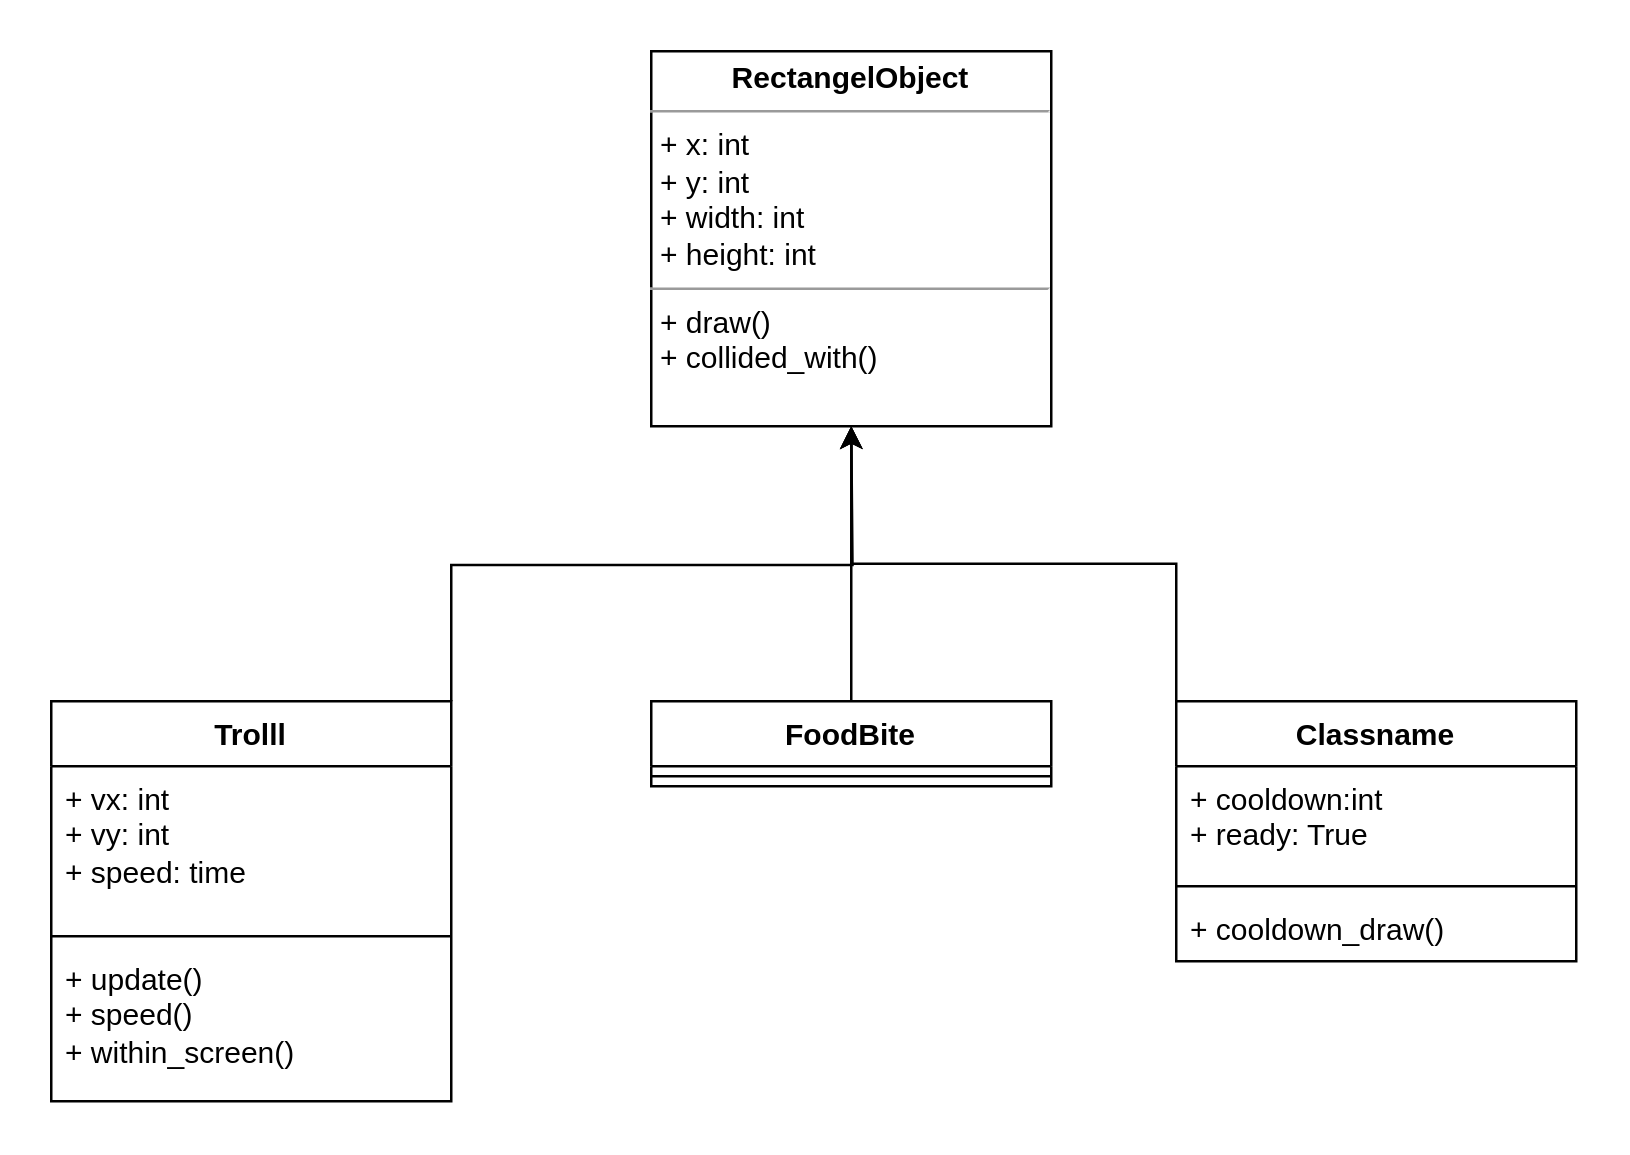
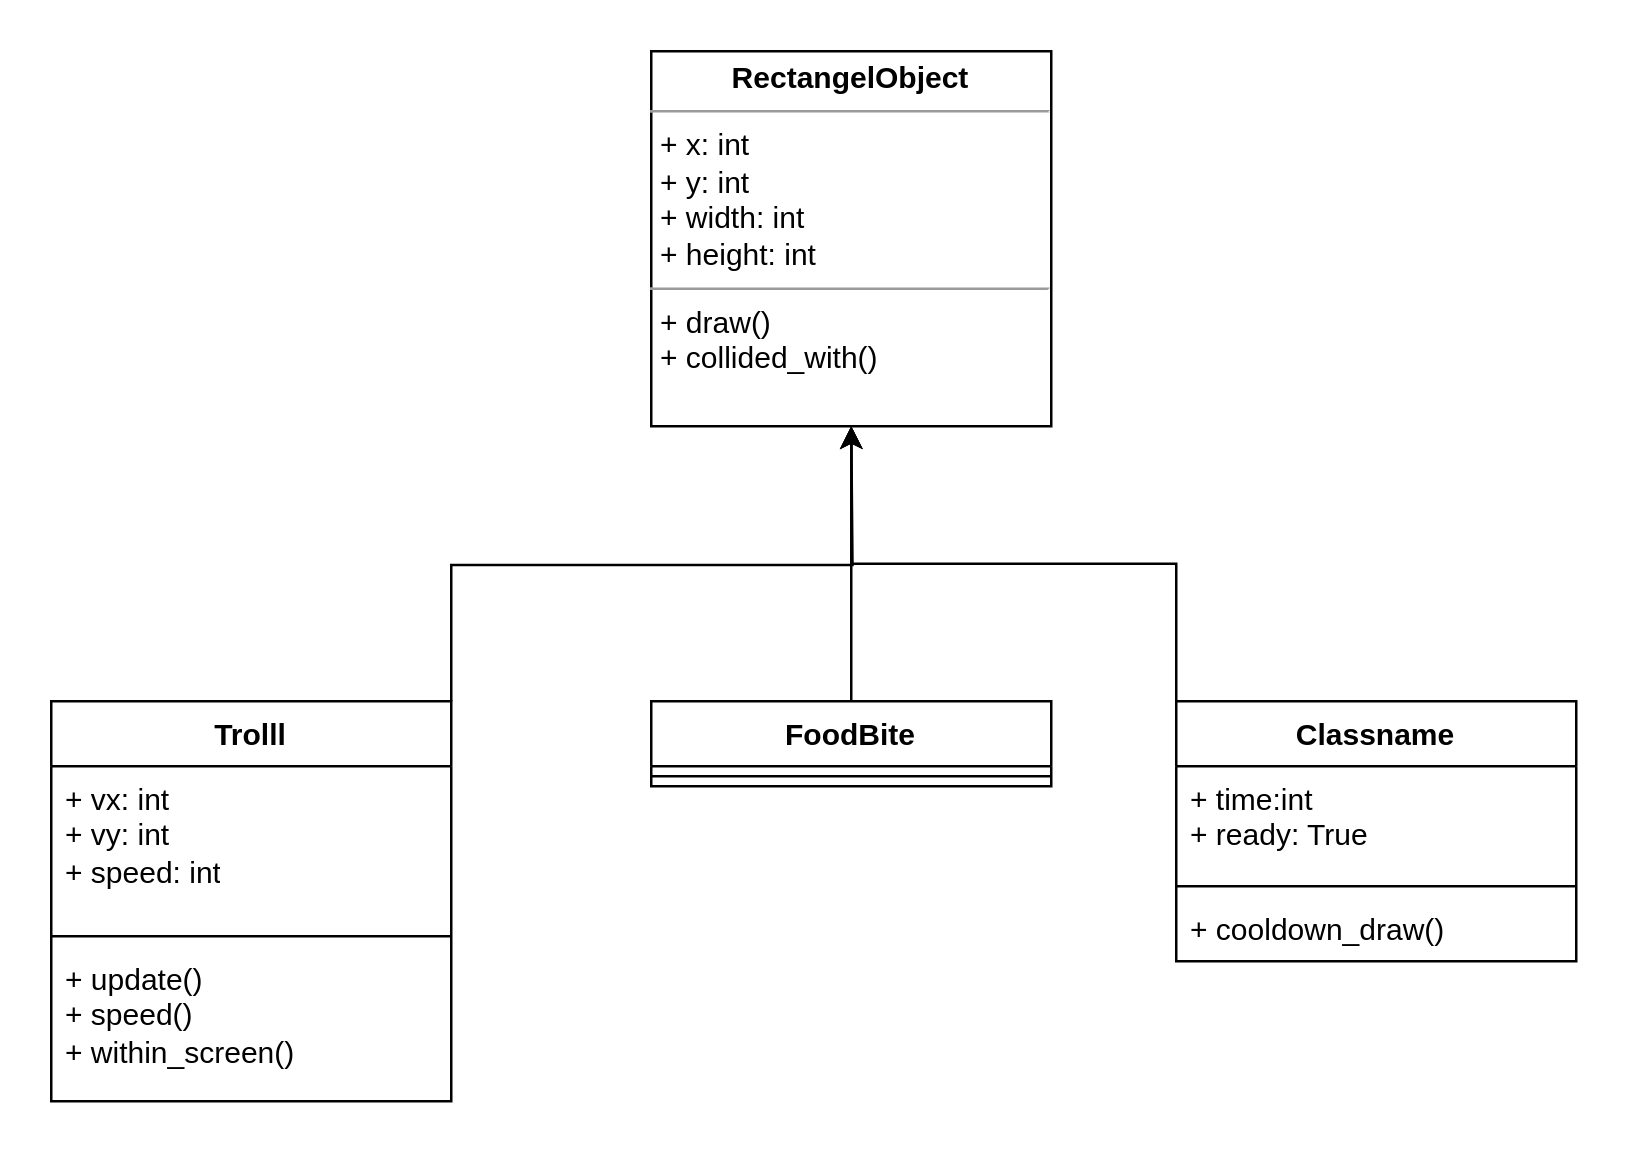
(1293, 820) -> (1289, 820)
(160, 838) -> (151, 838)
